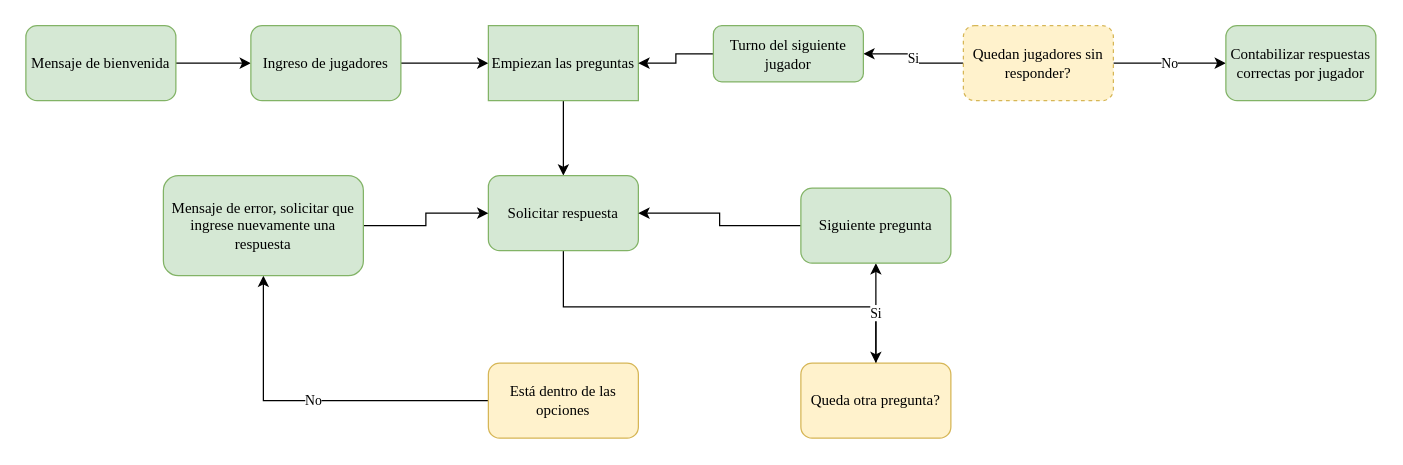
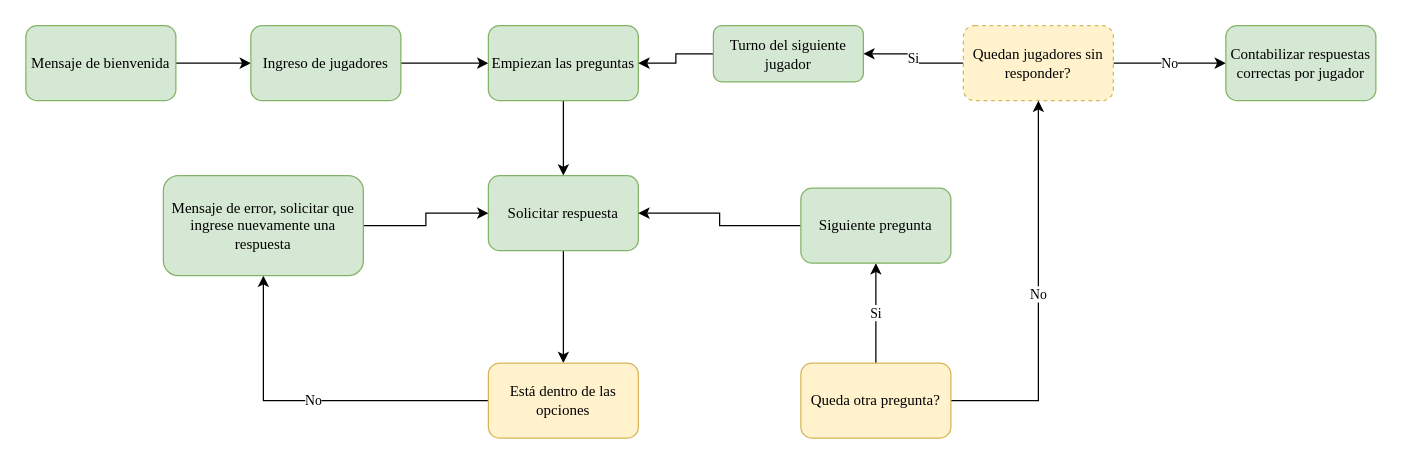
(563, 63) -> (563, 63)
none -> (1038, 299)
(715, 307) -> (563, 329)
